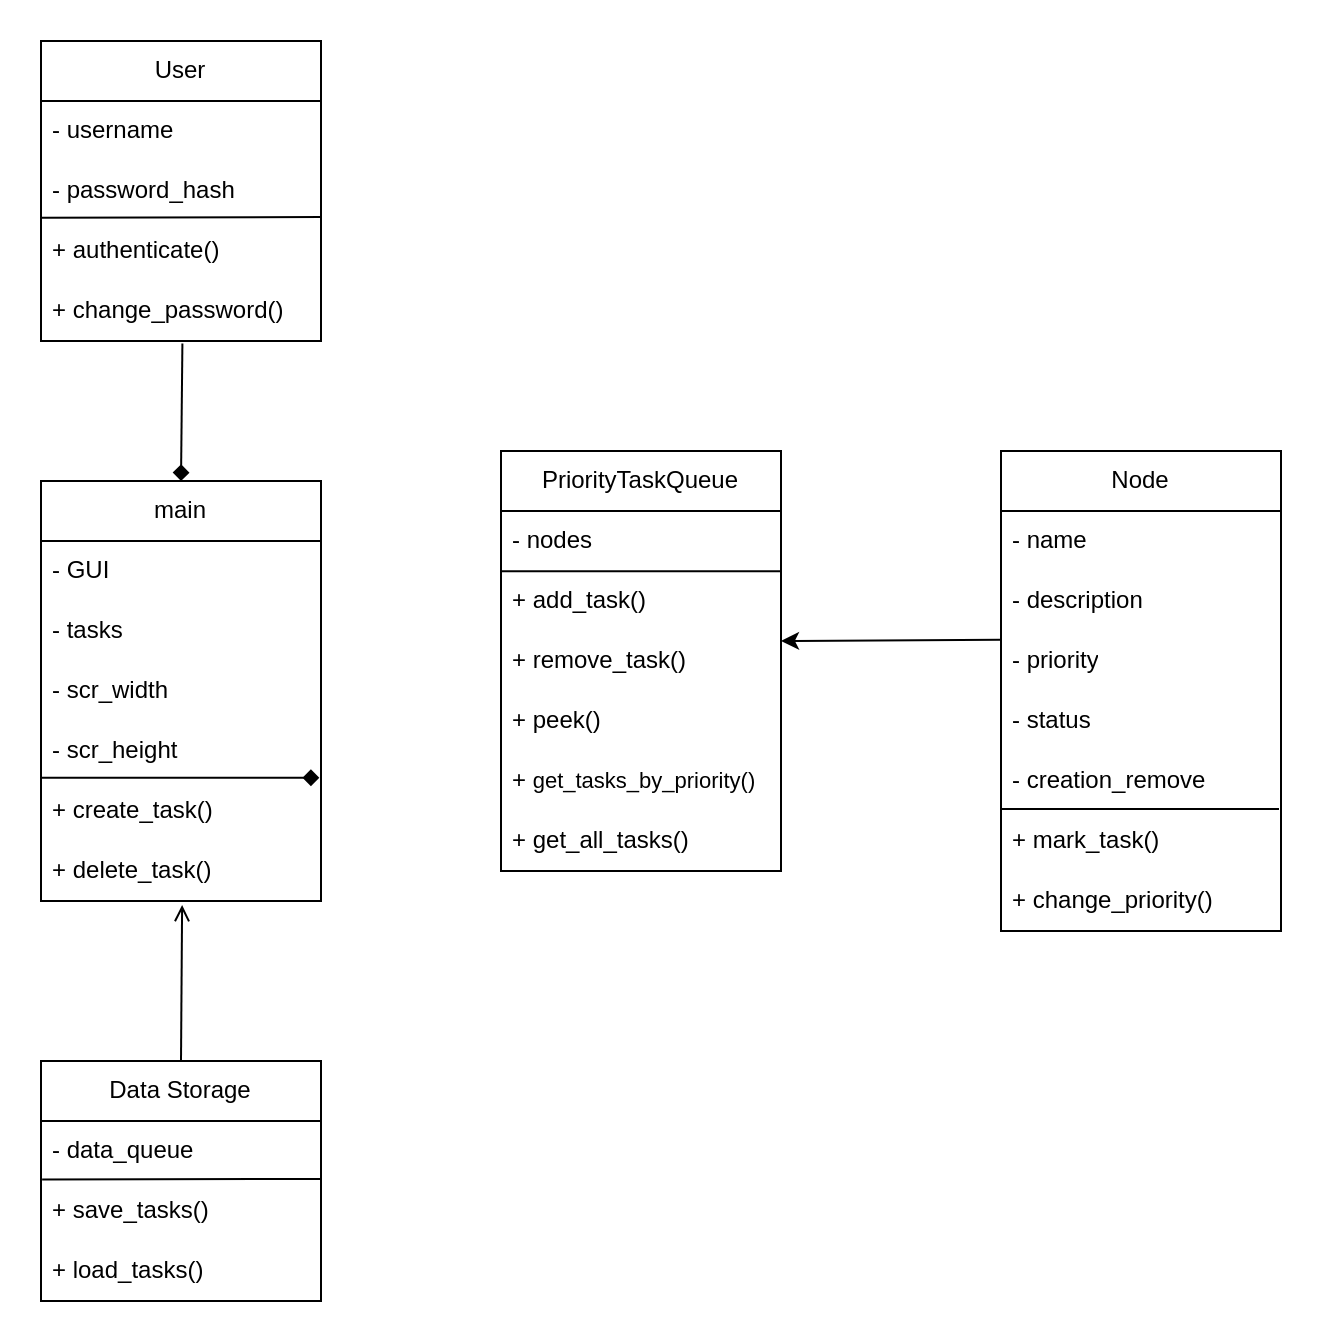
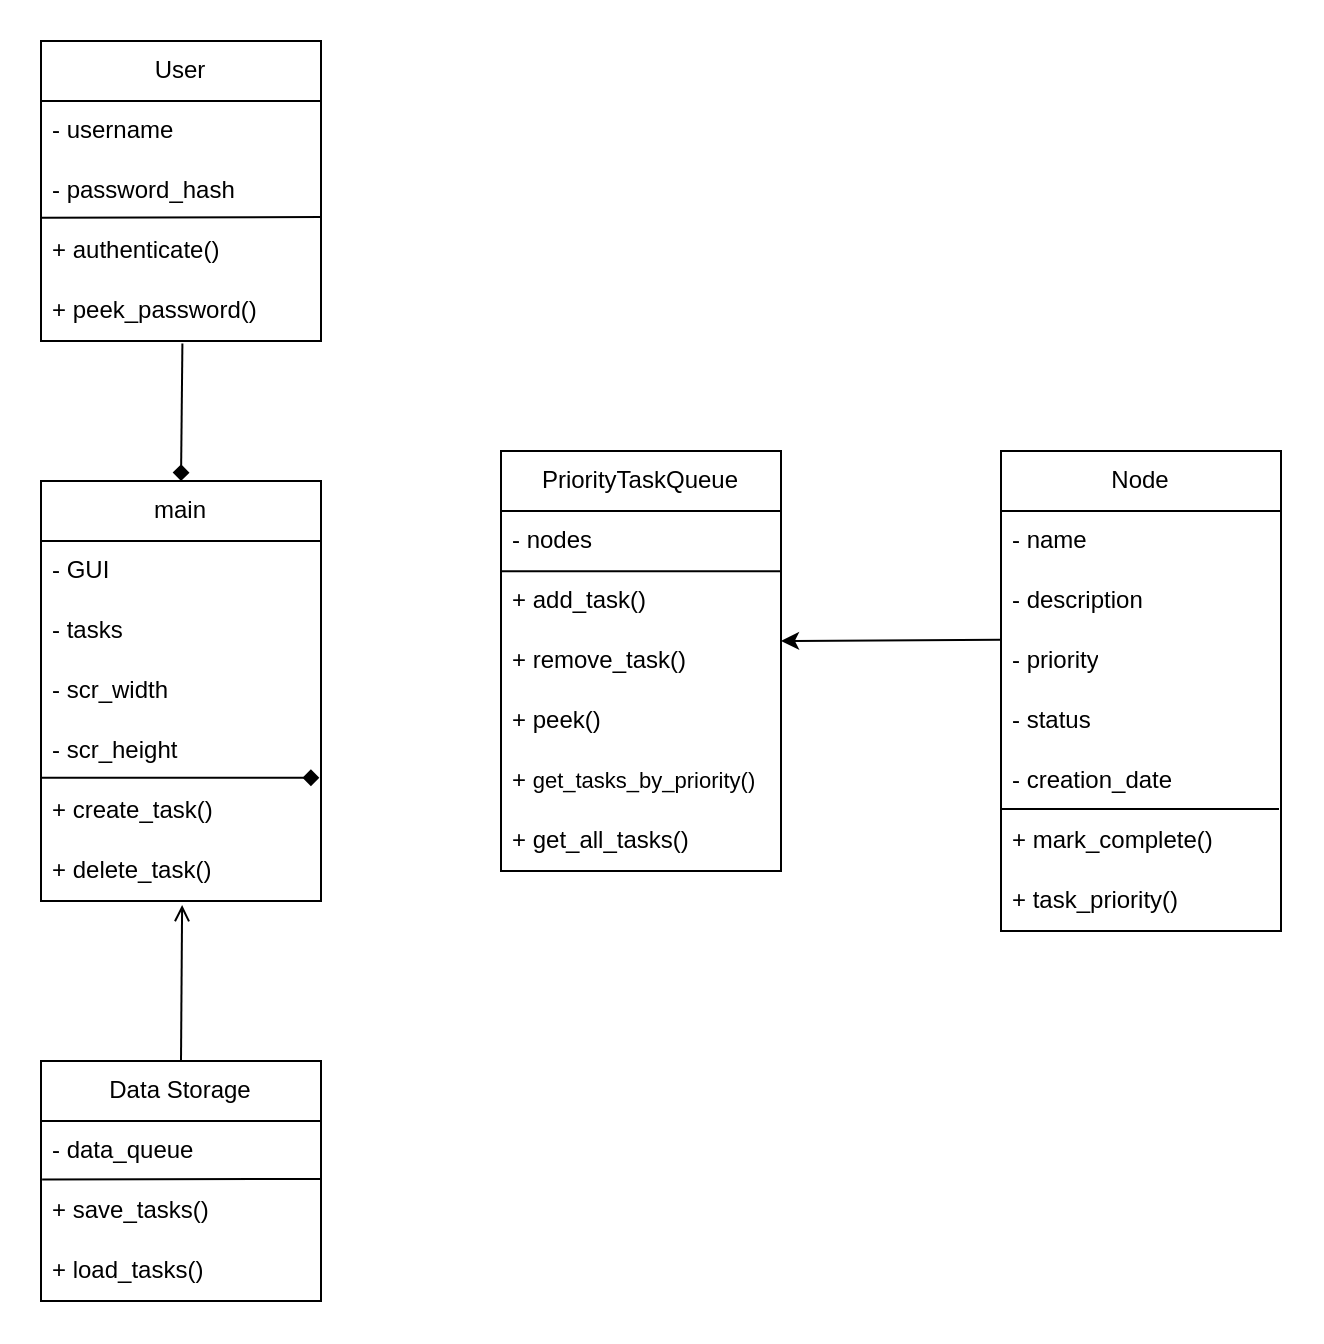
(178, 311) -> (164, 311)
(1121, 781) -> (1108, 781)
(1097, 841) -> (1121, 841)
(1131, 901) -> (1118, 901)
